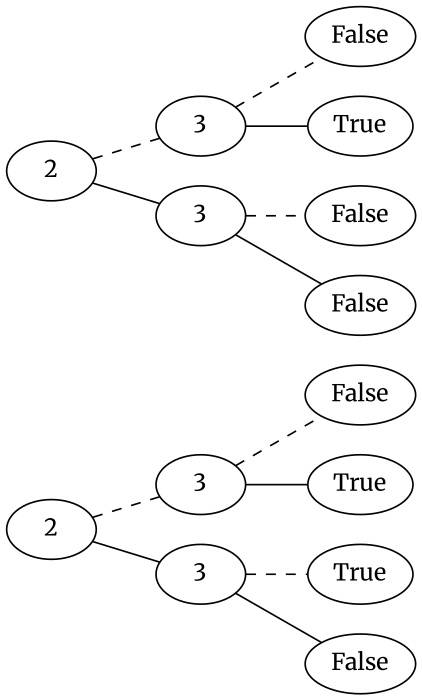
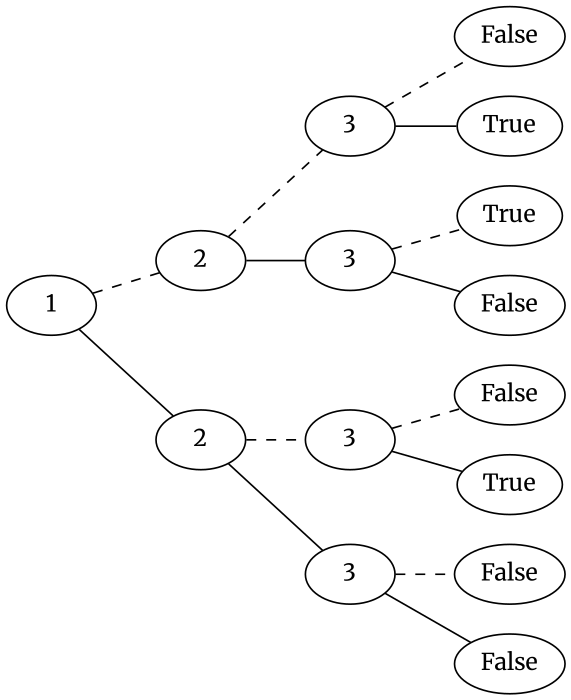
none -> (51, 305)
